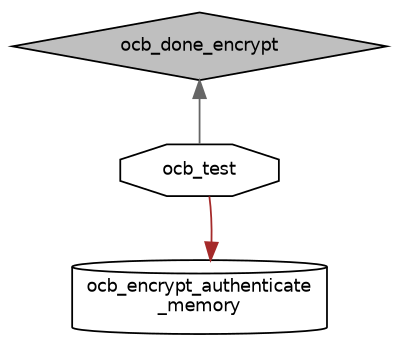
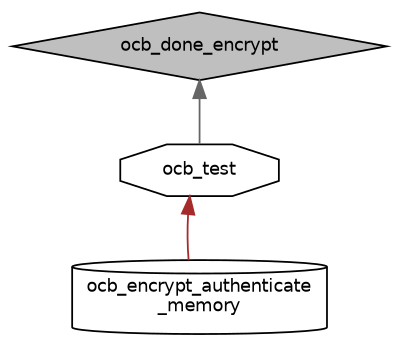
(211, 219) -> (188, 237)
